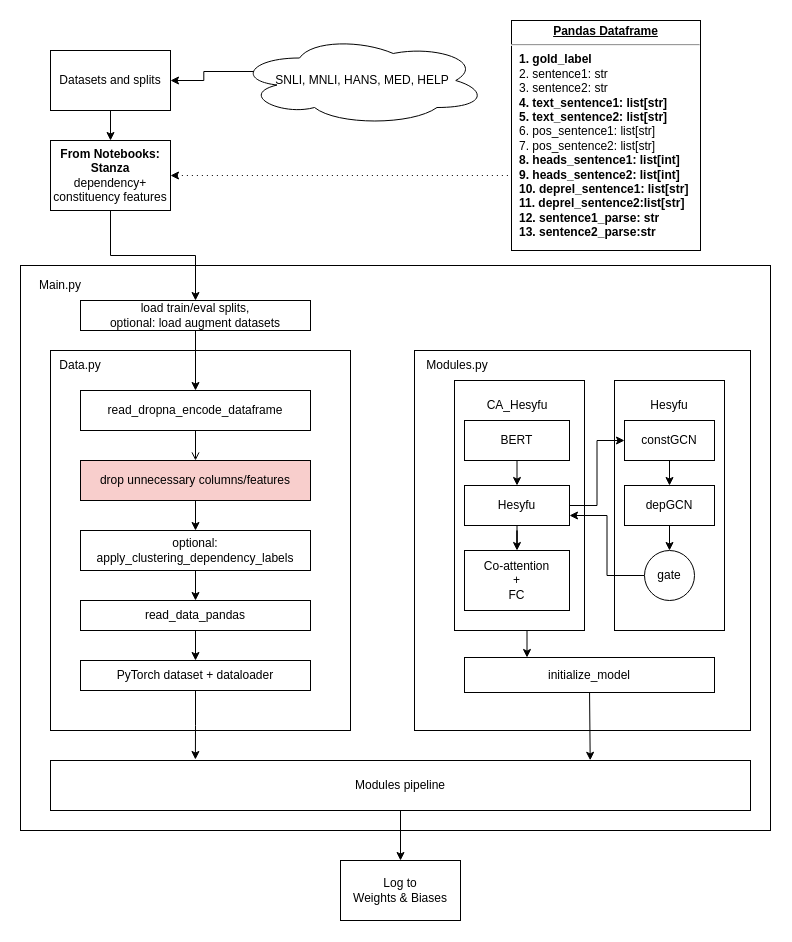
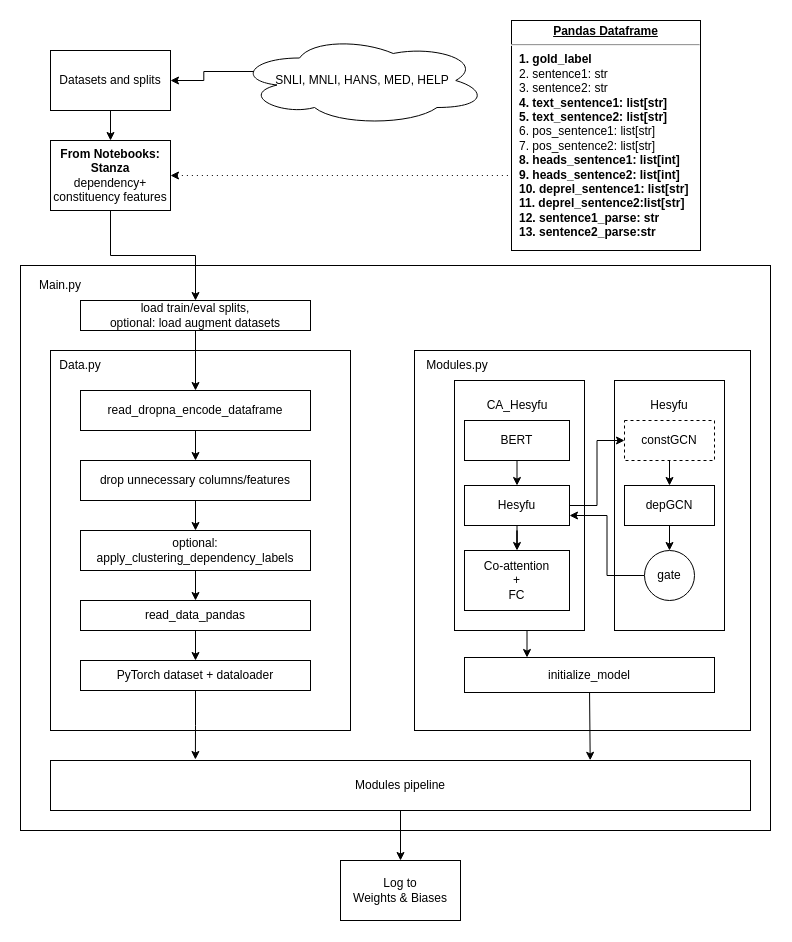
(670, 441) -> (670, 441)
(196, 453) -> (196, 452)
(196, 481) -> (196, 481)
